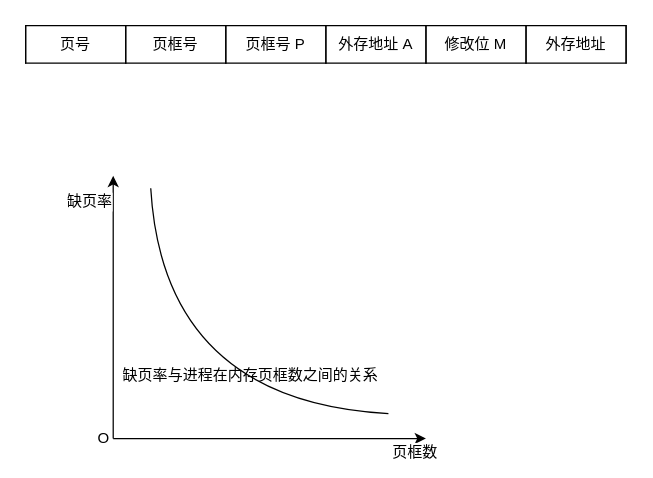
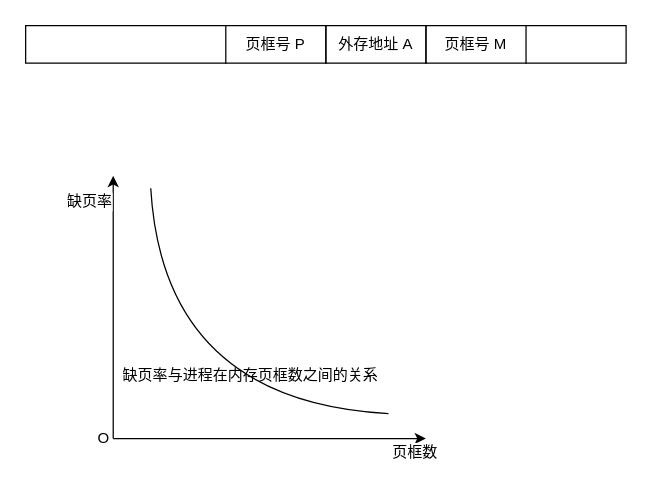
(76, 44) -> none
(176, 44) -> none
(476, 44) -> (476, 44)
(576, 44) -> none
